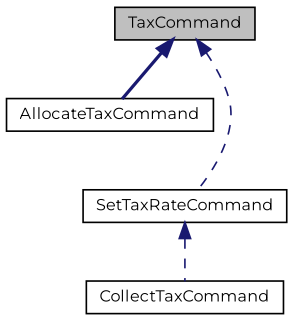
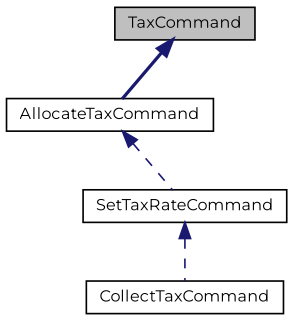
(230, 123) -> (153, 167)
